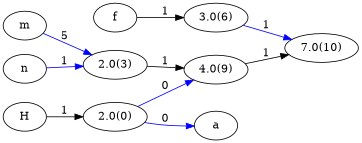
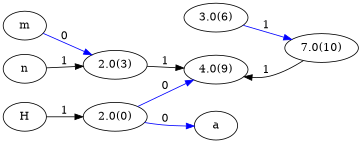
(115, 18) -> none
(65, 36) -> (65, 36)
(263, 60) -> (279, 73)
(61, 67) -> (61, 67)
